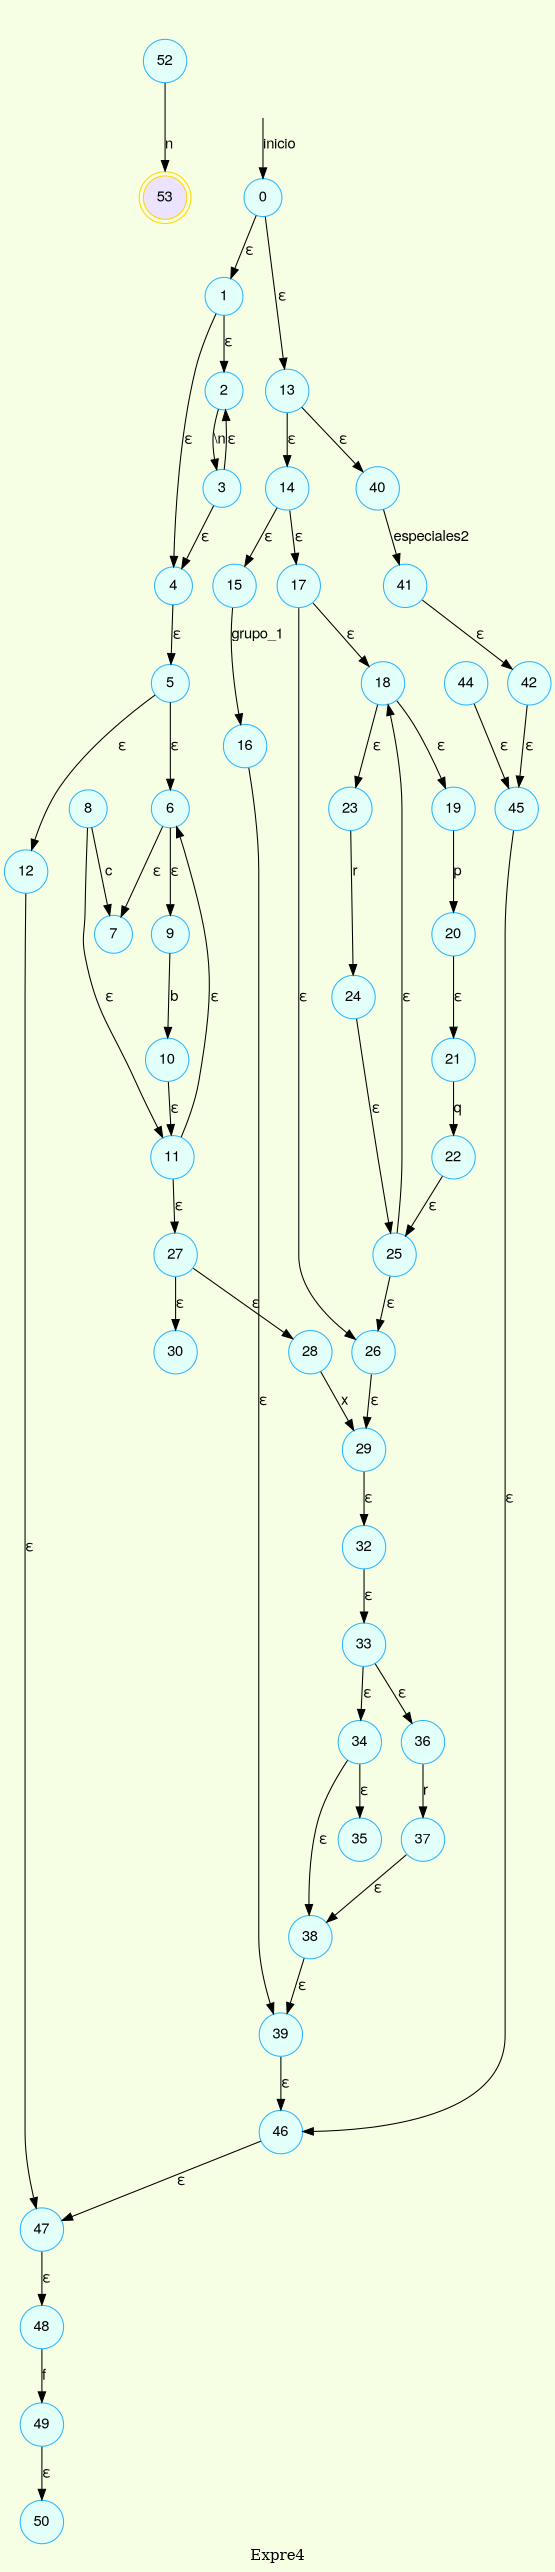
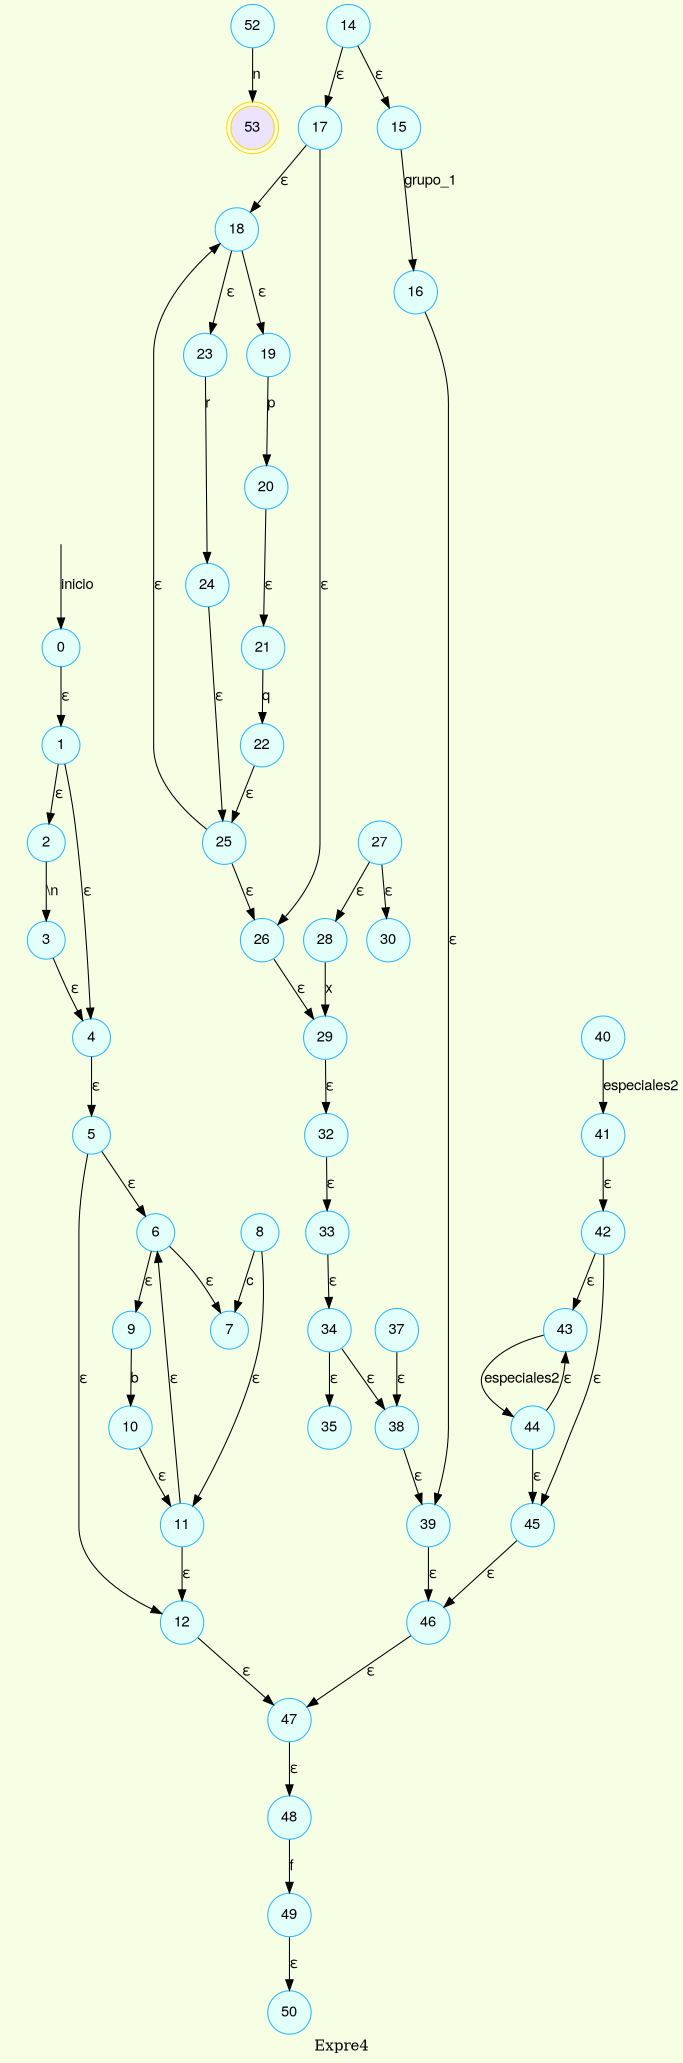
(287, 391) -> none
(226, 445) -> none
(174, 1201) -> (182, 1569)
none -> (565, 1330)
(423, 1742) -> none
